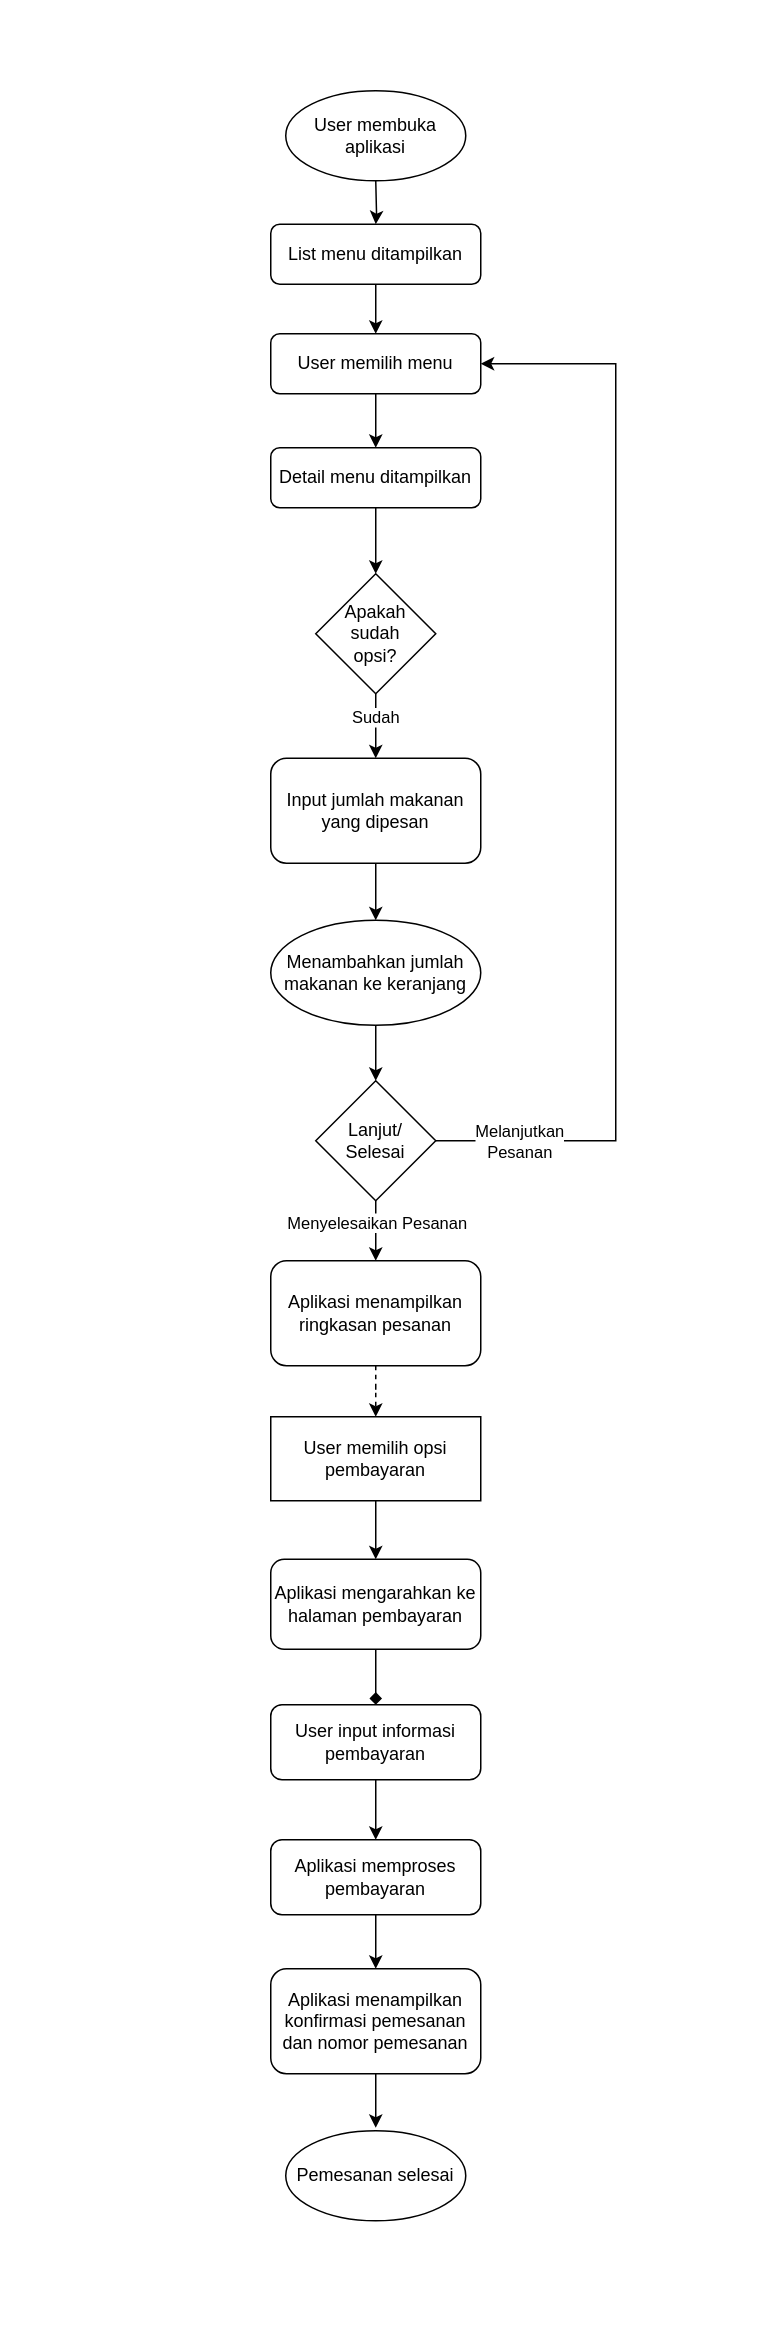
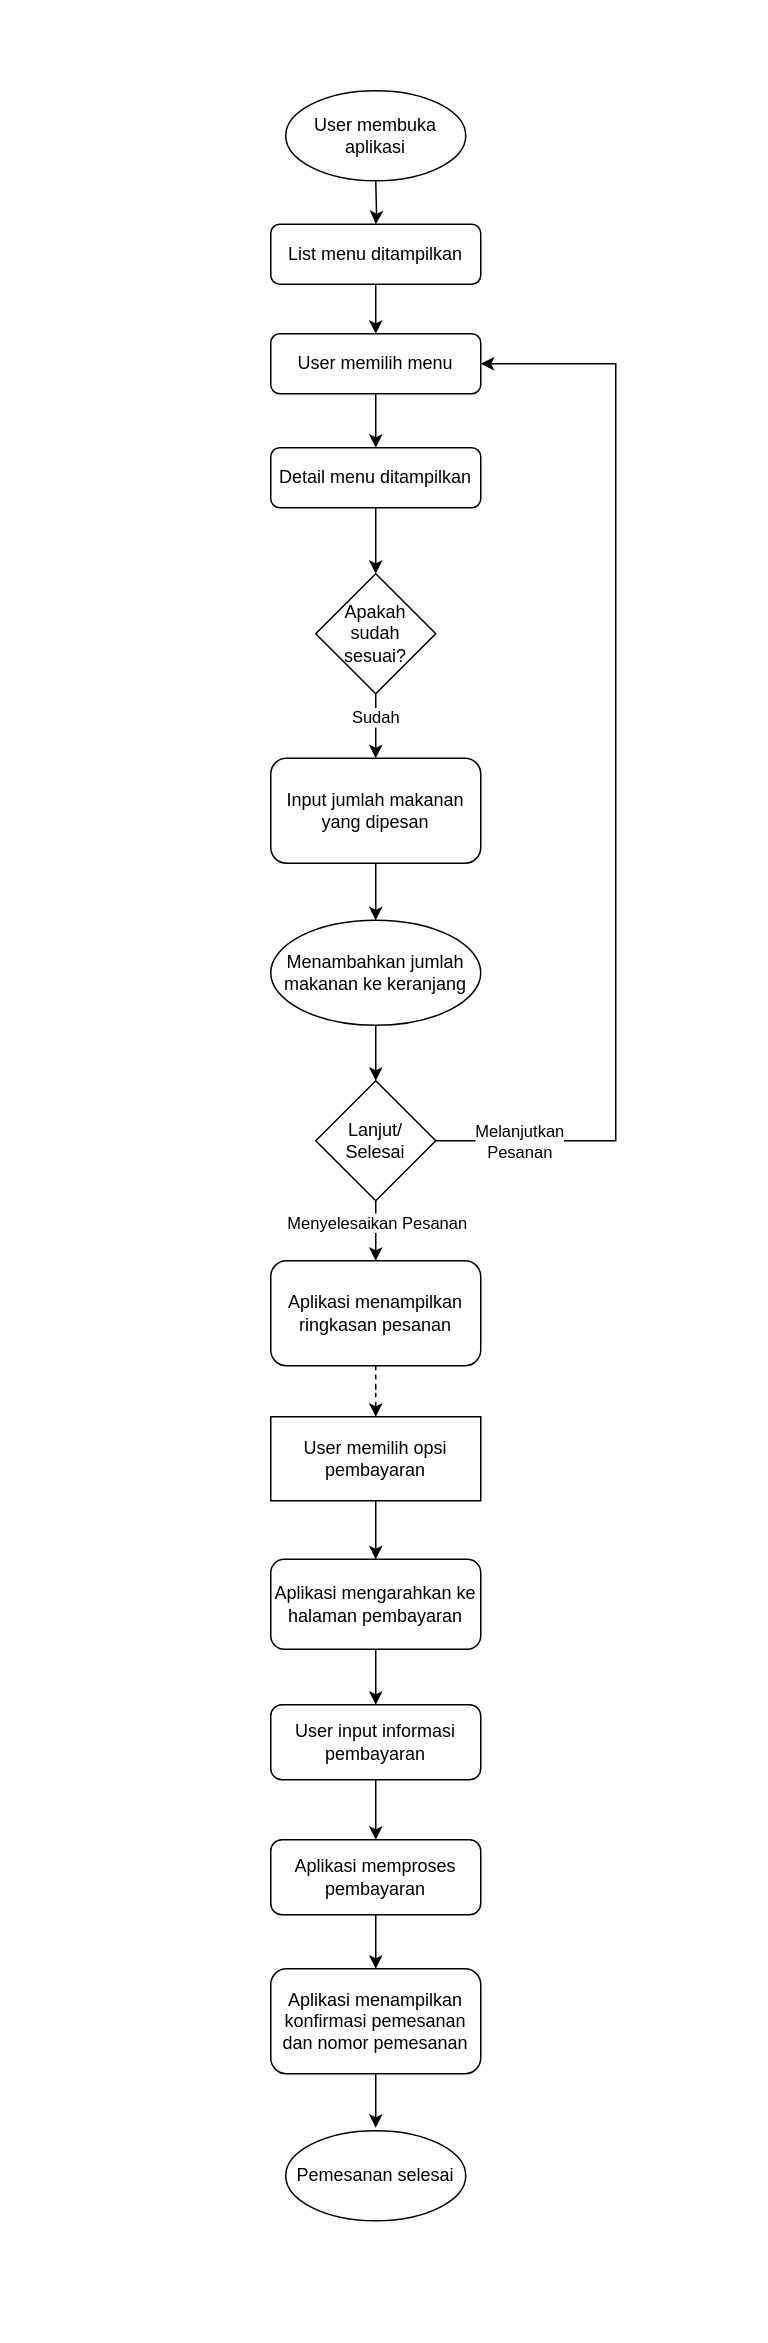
(376, 634) -> (376, 634)
(376, 1692) -> (376, 1693)
